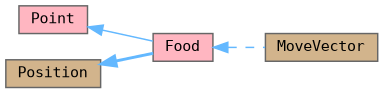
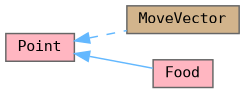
(247, 47) -> (108, 34)
(53, 74) -> none
